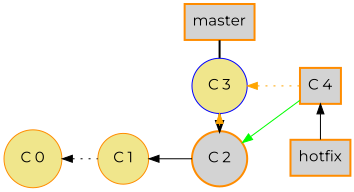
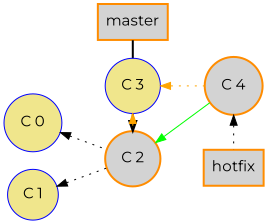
(320, 86) -> (234, 86)
(320, 127) -> (234, 137)
(33, 159) -> (33, 123)
(85, 159) -> (88, 143)
(123, 159) -> (33, 195)
(176, 159) -> (87, 175)
